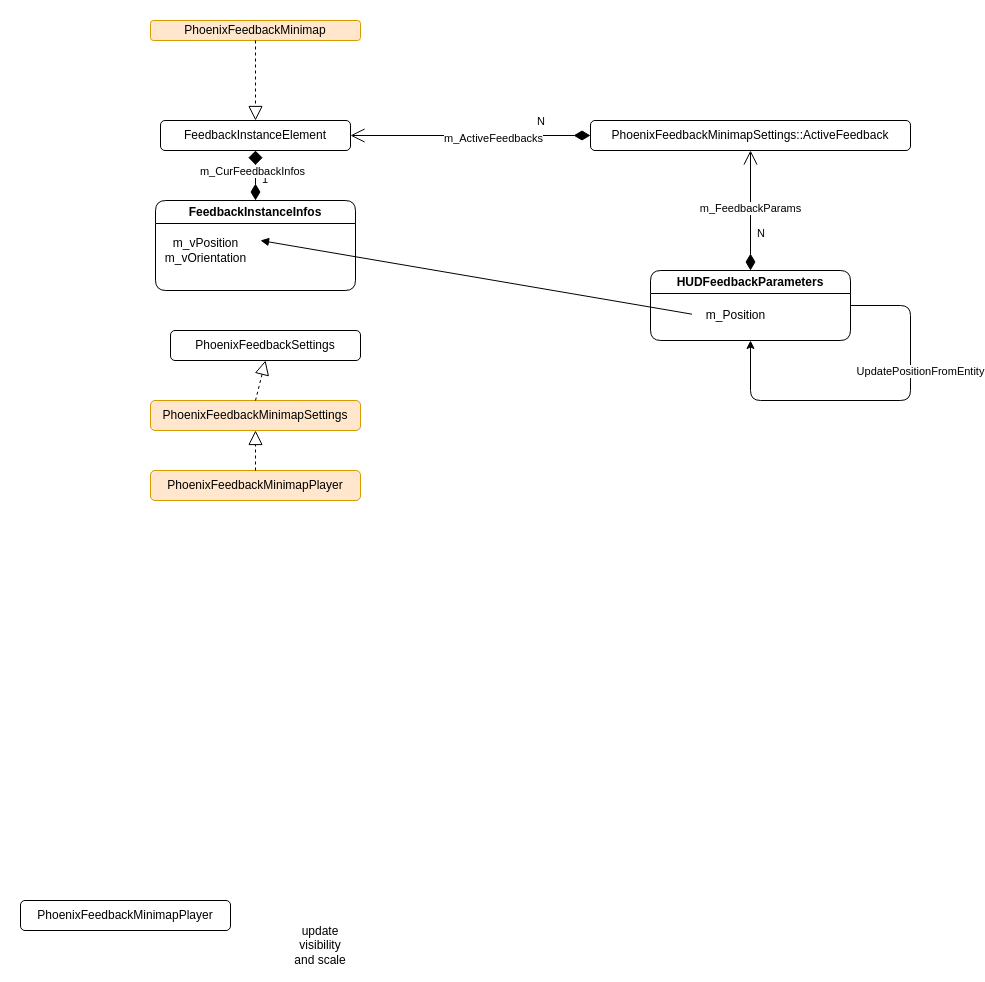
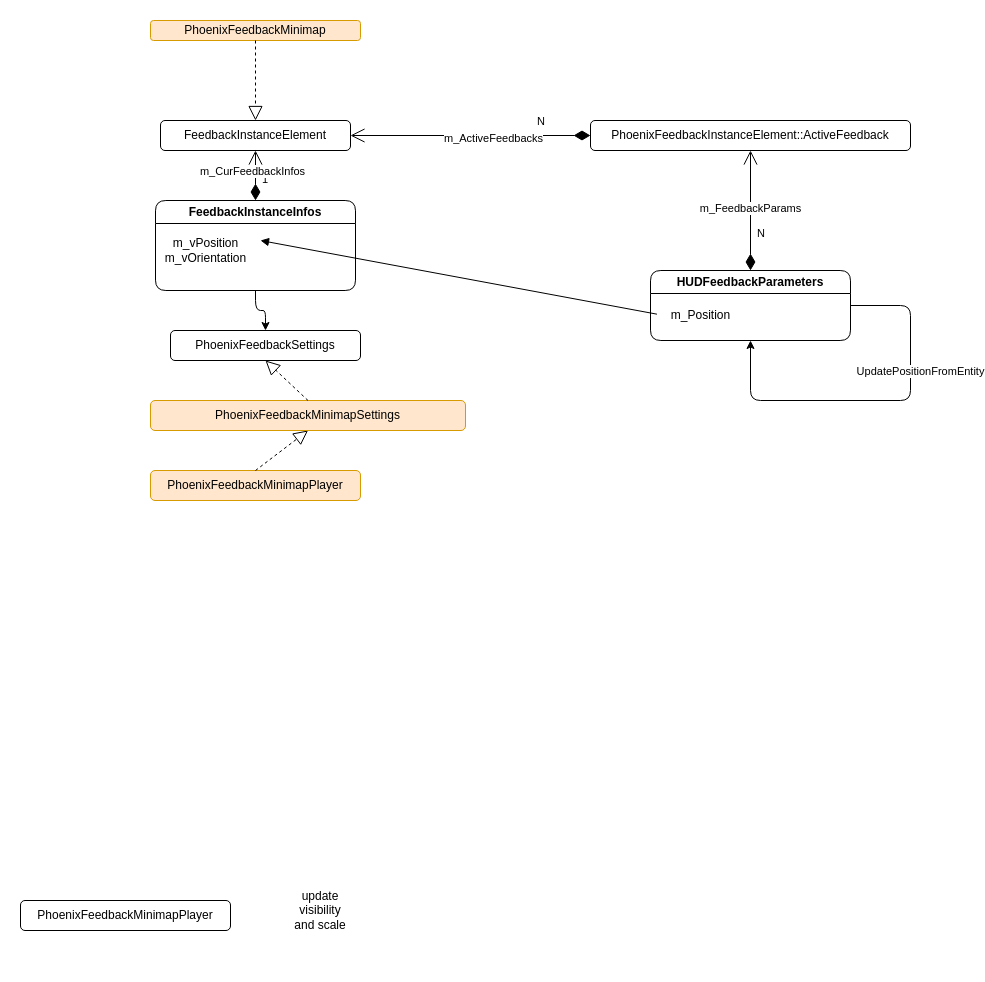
(751, 136) -> (751, 136)
(256, 165) -> (256, 159)
none -> (260, 310)
(736, 316) -> (701, 316)
(256, 416) -> (308, 416)
(321, 946) -> (321, 911)
